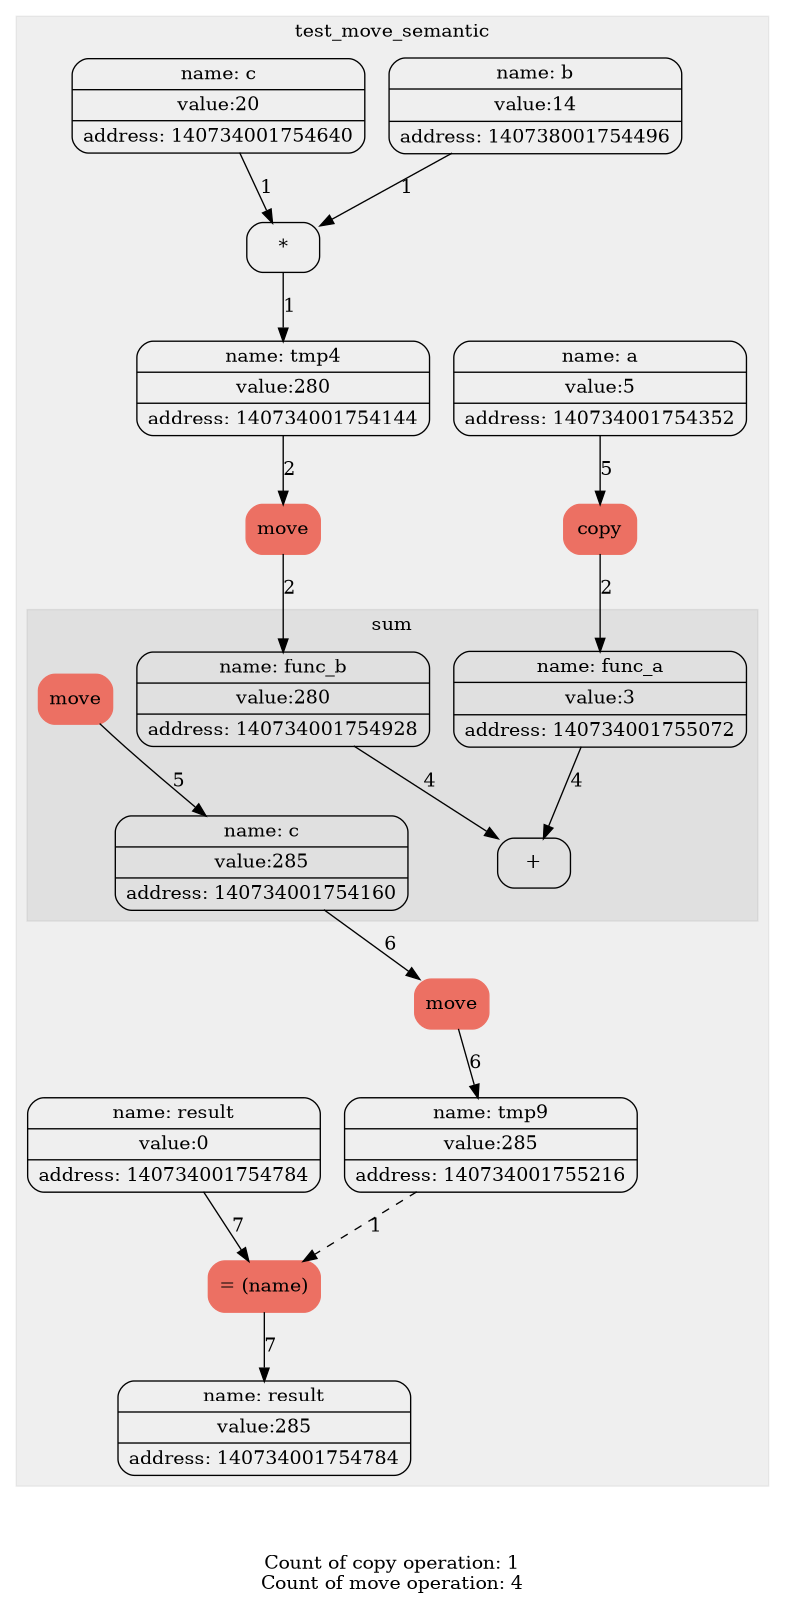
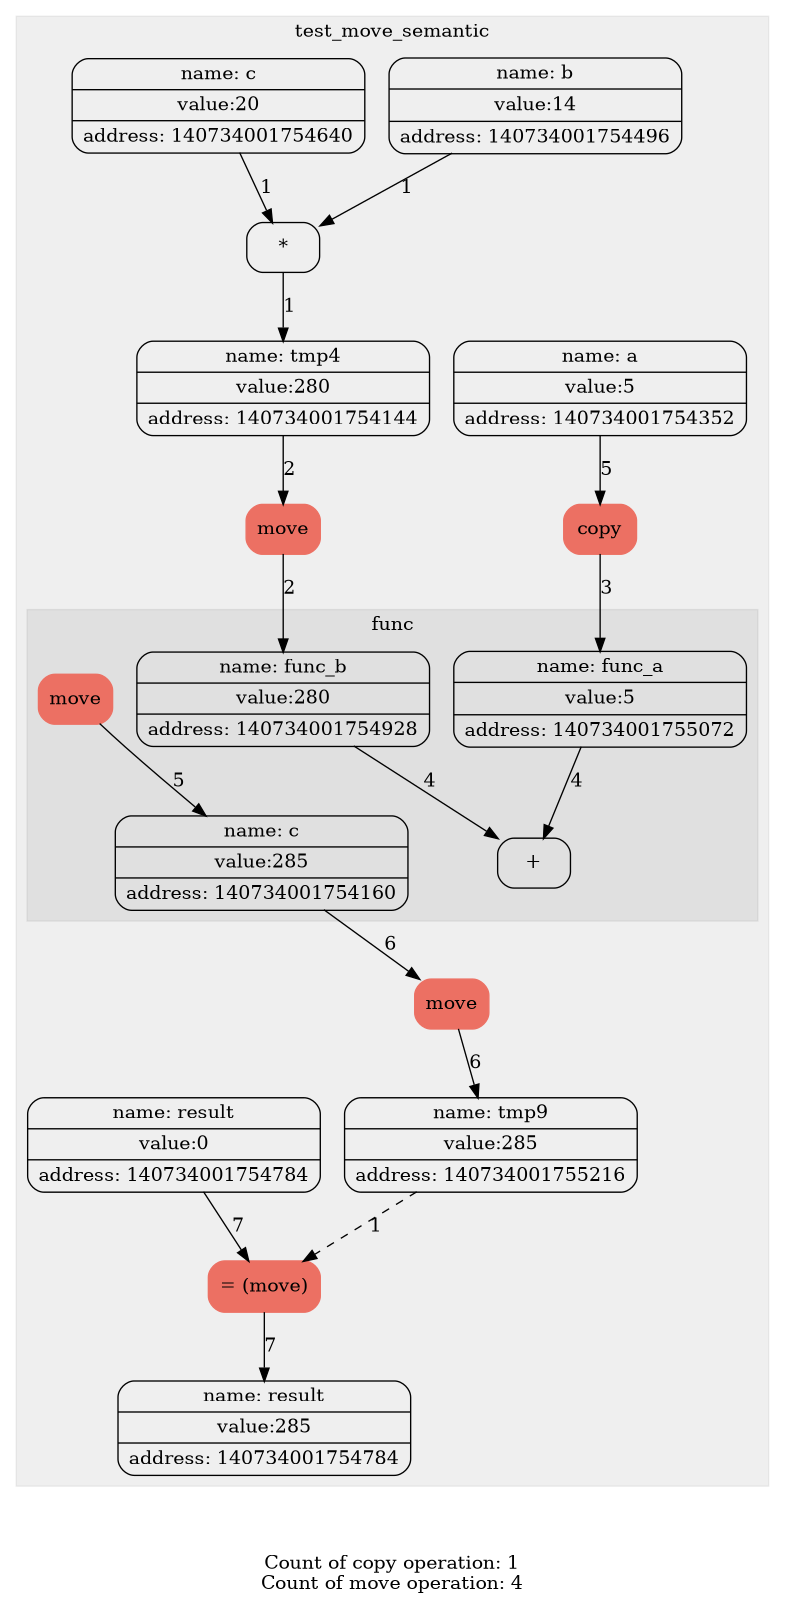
(535, 137) -> (535, 137)
(607, 589) -> (607, 589)
(392, 625) -> (392, 625)
(600, 698) -> (600, 698)
(264, 1287) -> (264, 1287)
